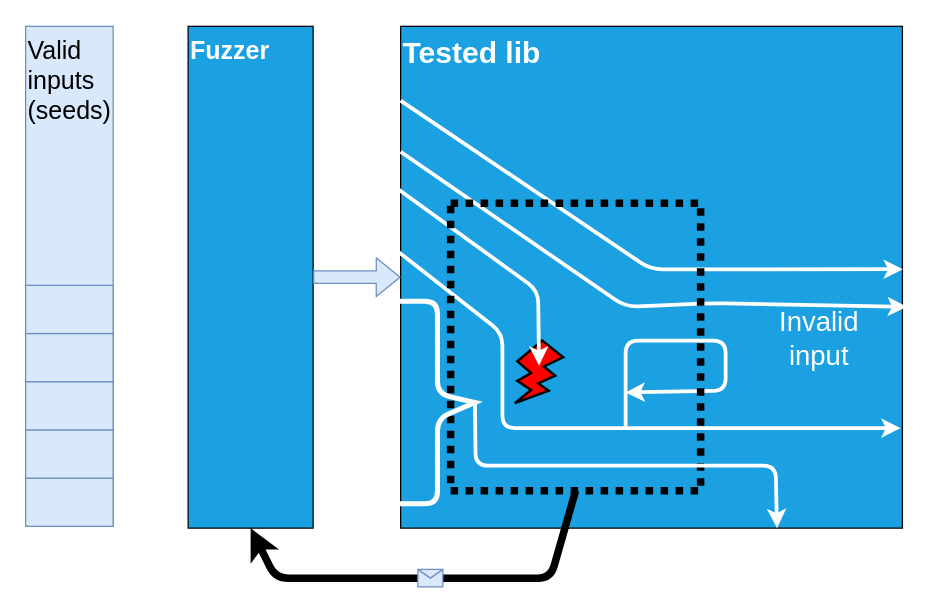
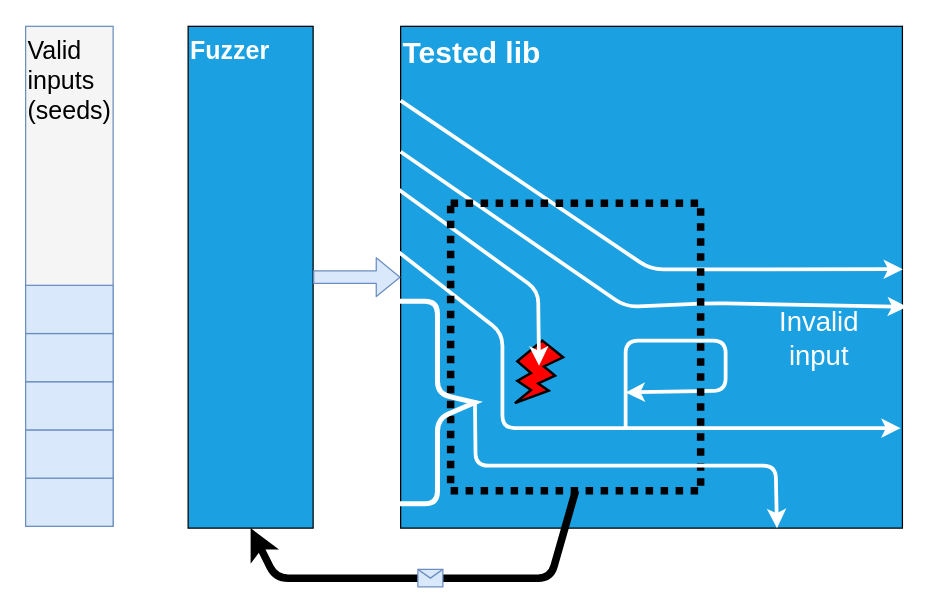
(69, 276) -> (69, 276)
